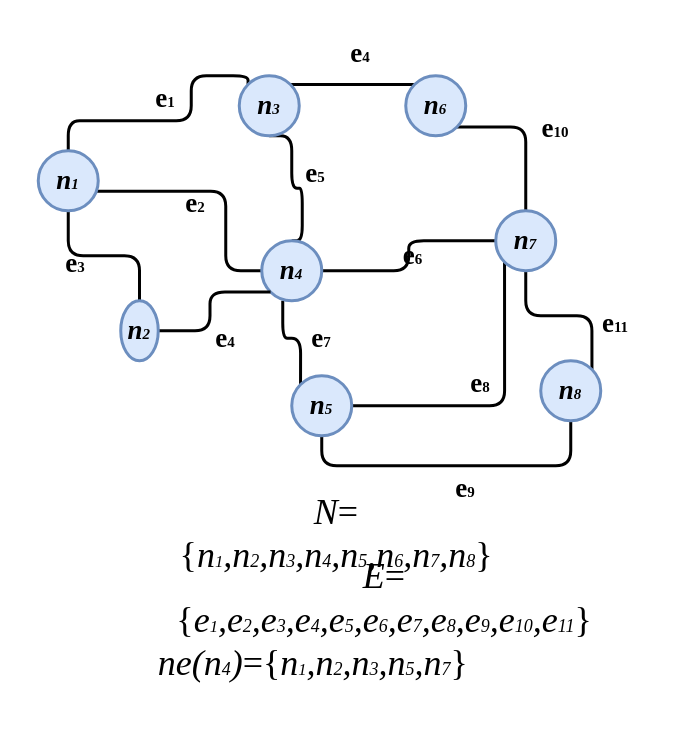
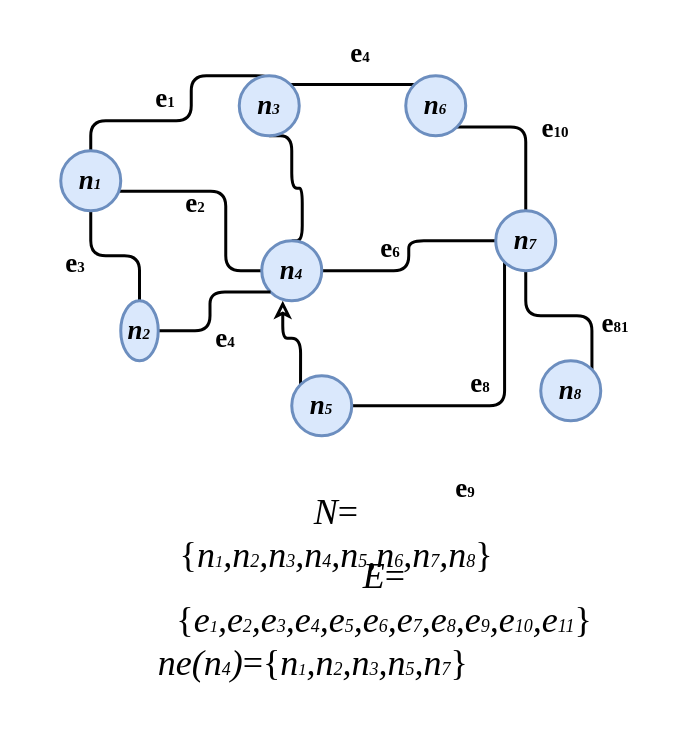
(316, 173) -> none
(68, 181) -> (91, 181)
(413, 256) -> (391, 248)
(283, 309) -> (283, 315)
(616, 323) -> (616, 323)
(322, 338) -> none
(454, 466) -> none
